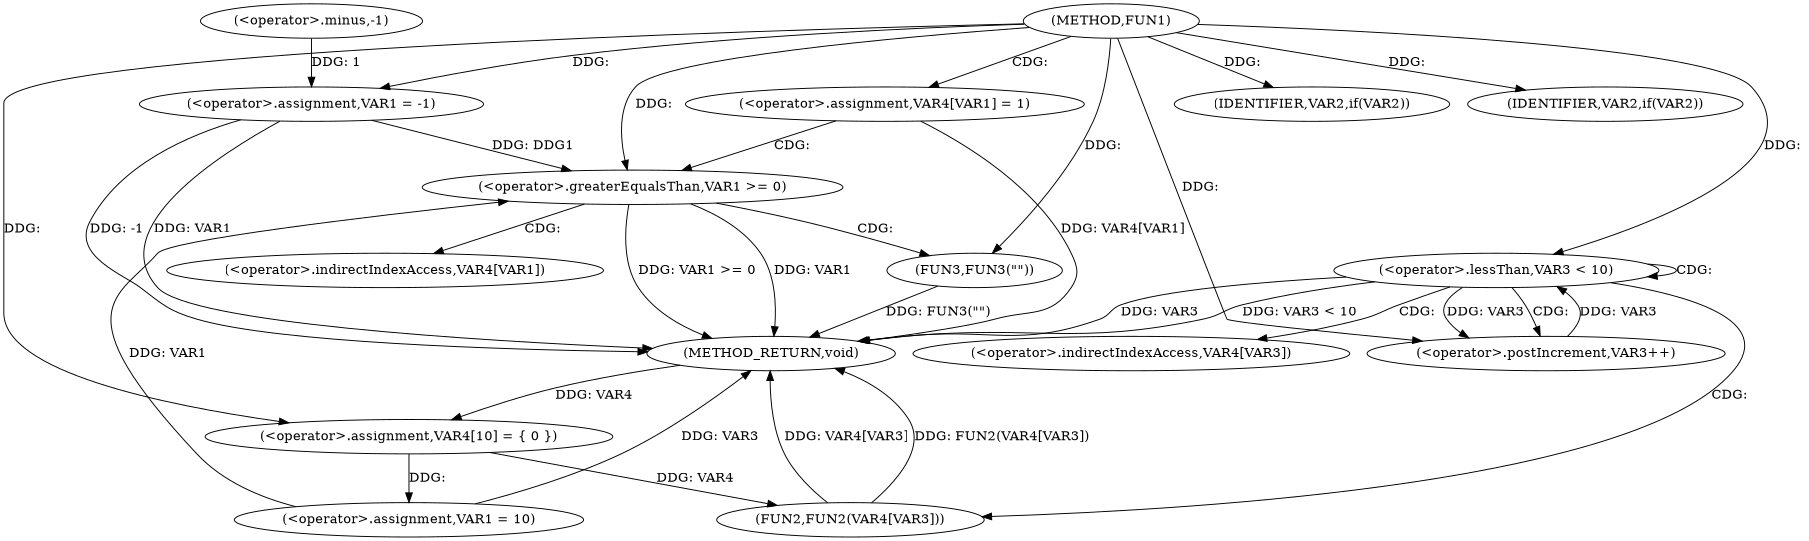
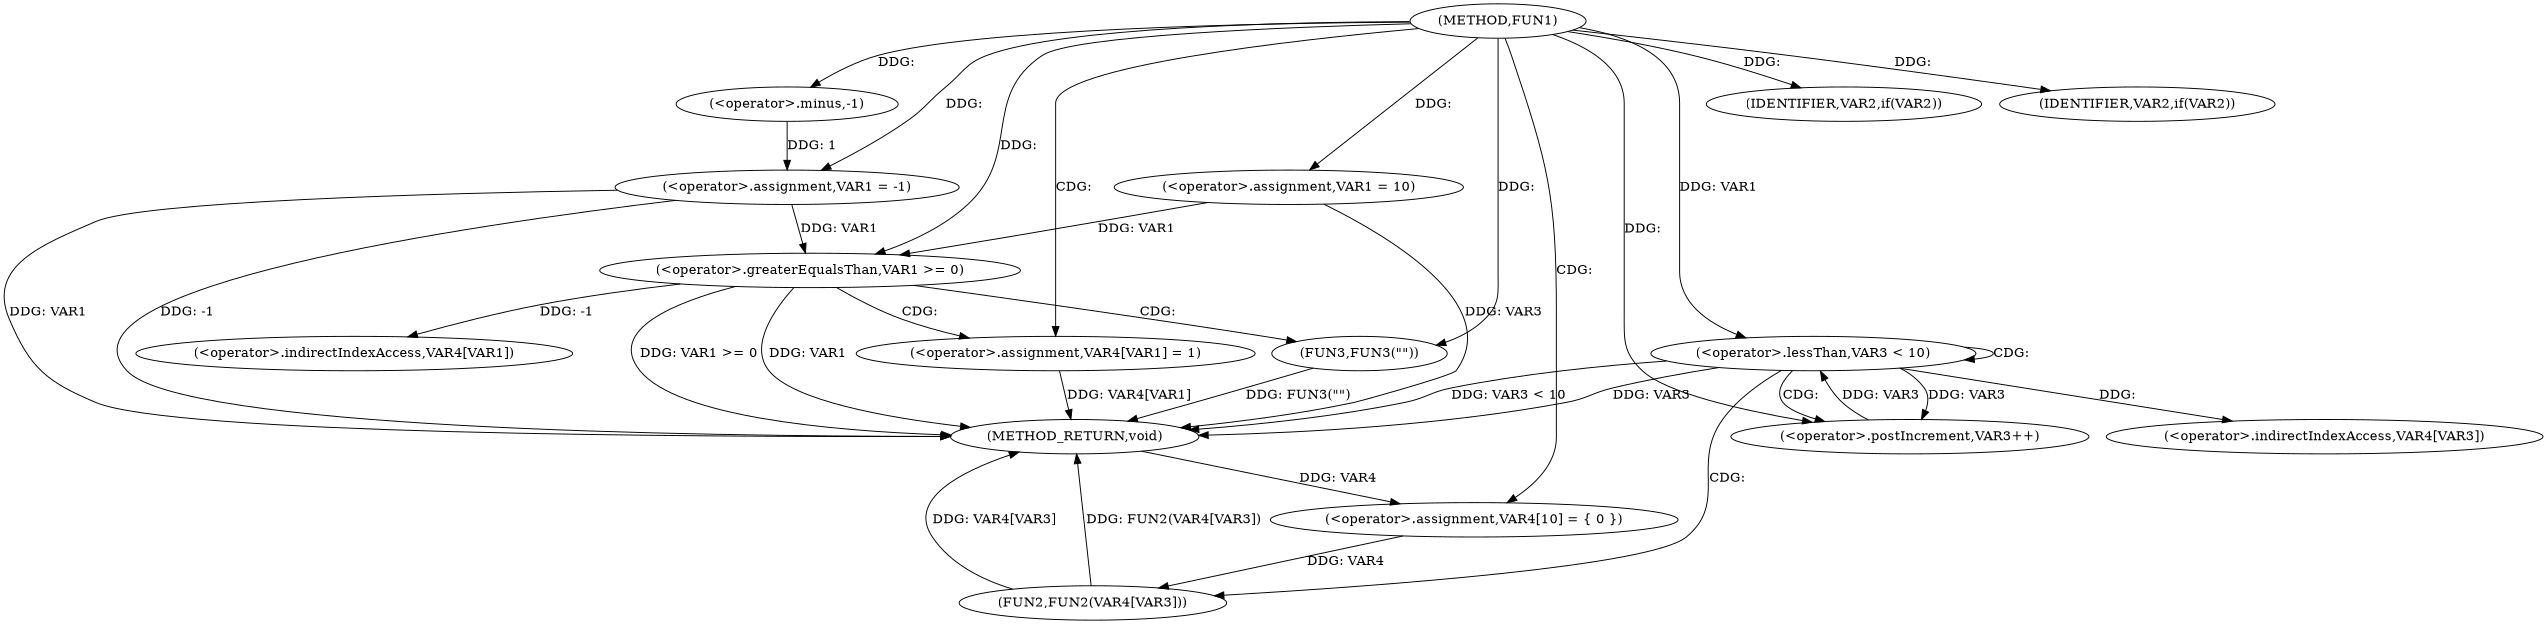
none -> (1066, 32)
(763, 144) -> (896, 317)
(533, 146) -> (840, 229)
(1784, 146) -> (1719, 187)
(24, 229) -> (1577, 270)
(545, 229) -> (567, 312)
(1419, 312) -> (2120, 395)
(409, 473) -> (1397, 101)
